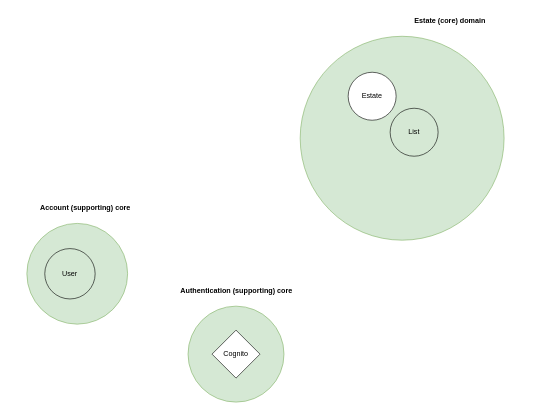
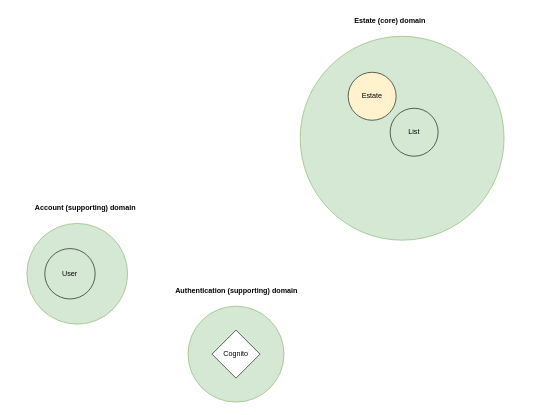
(450, 21) -> (390, 21)
(372, 96) -> (372, 96)
(86, 208) -> (86, 208)
(237, 291) -> (237, 291)
